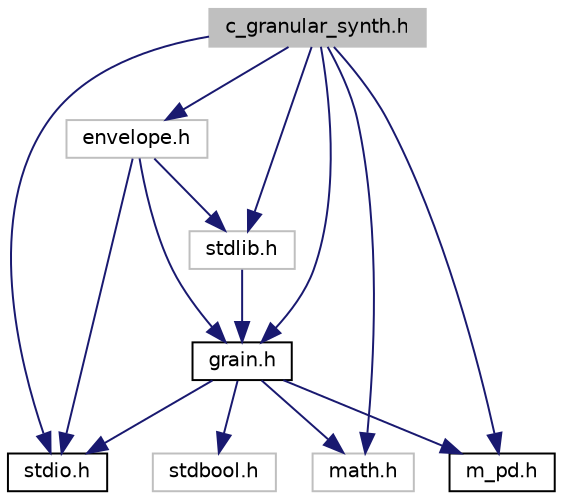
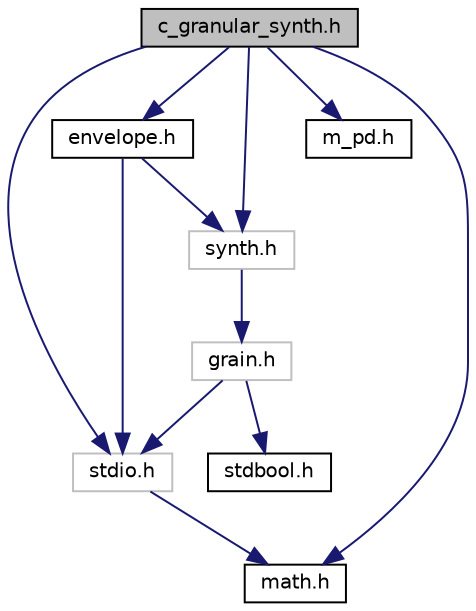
(318, 28) -> (250, 28)
(137, 139) -> (123, 139)
(329, 194) -> none
(163, 248) -> none
(242, 250) -> (242, 250)
(242, 361) -> (242, 361)
(295, 410) -> (200, 523)
(355, 410) -> none
(58, 472) -> (123, 472)
(214, 472) -> (270, 472)
(363, 472) -> (295, 584)
